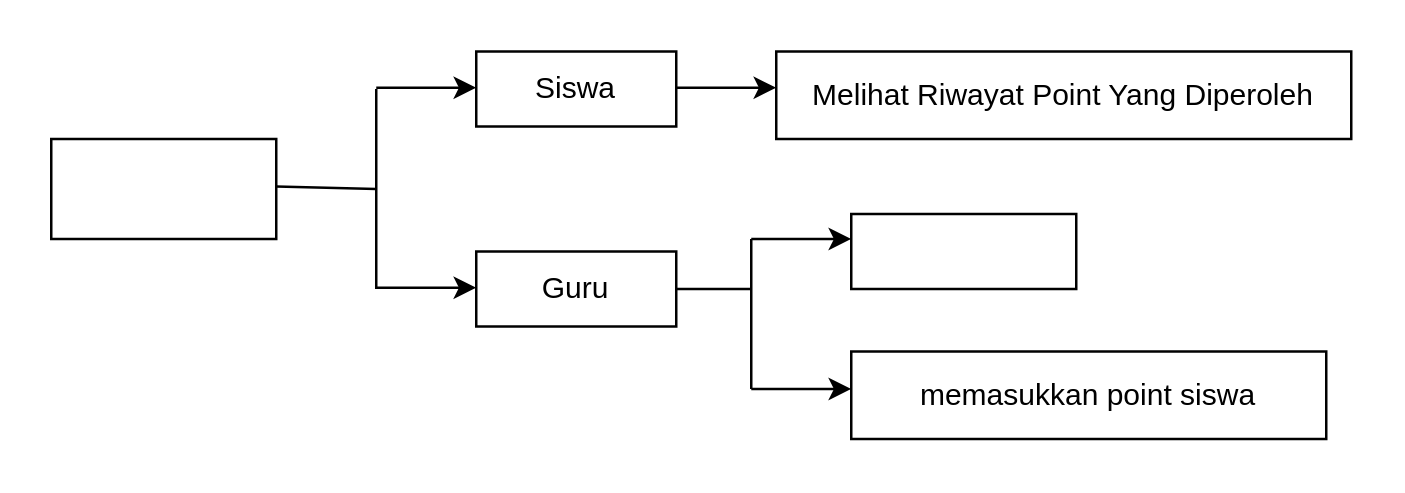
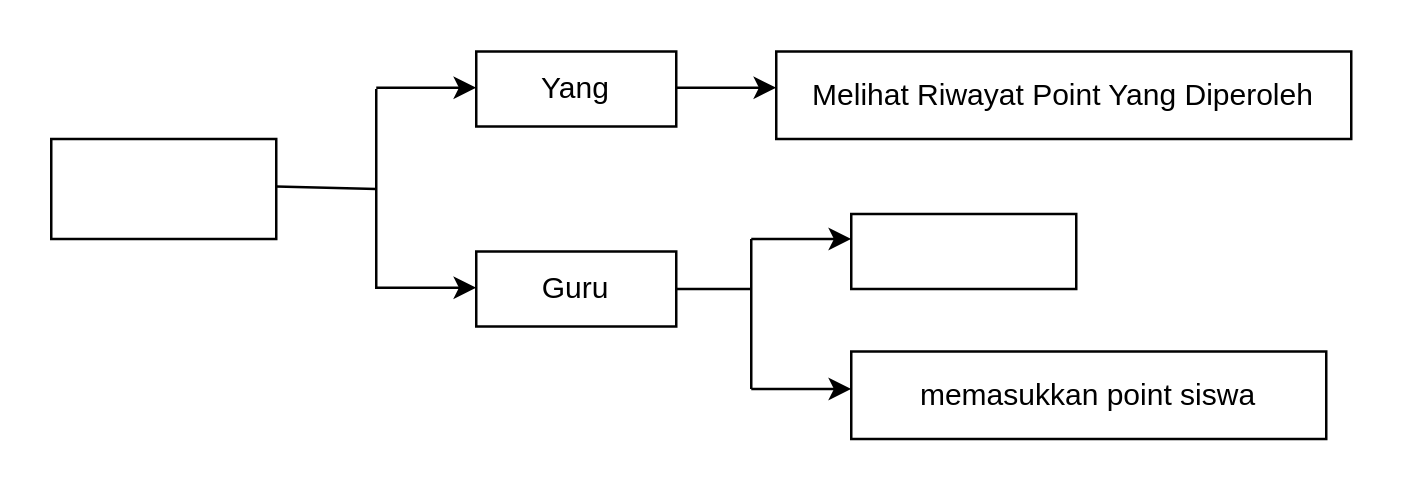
(576, 89) -> (576, 89)
